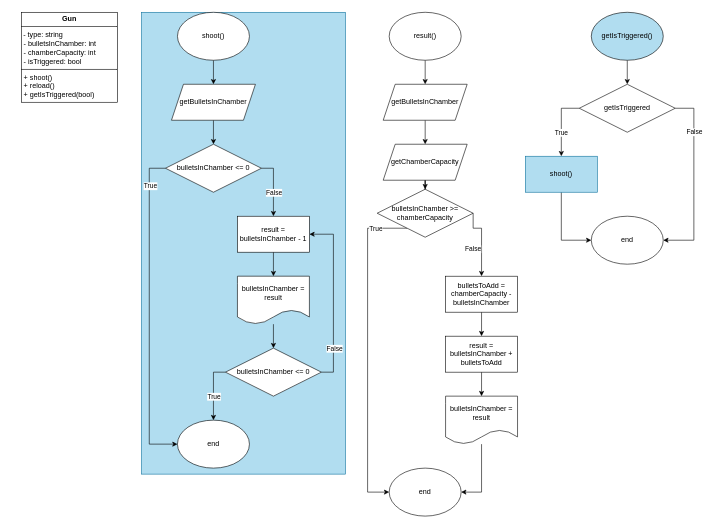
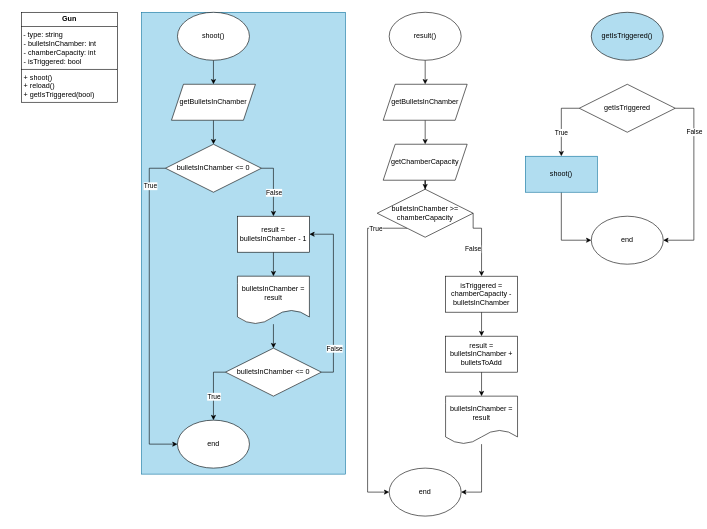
(627, 78) -> none
(482, 294) -> (482, 294)
